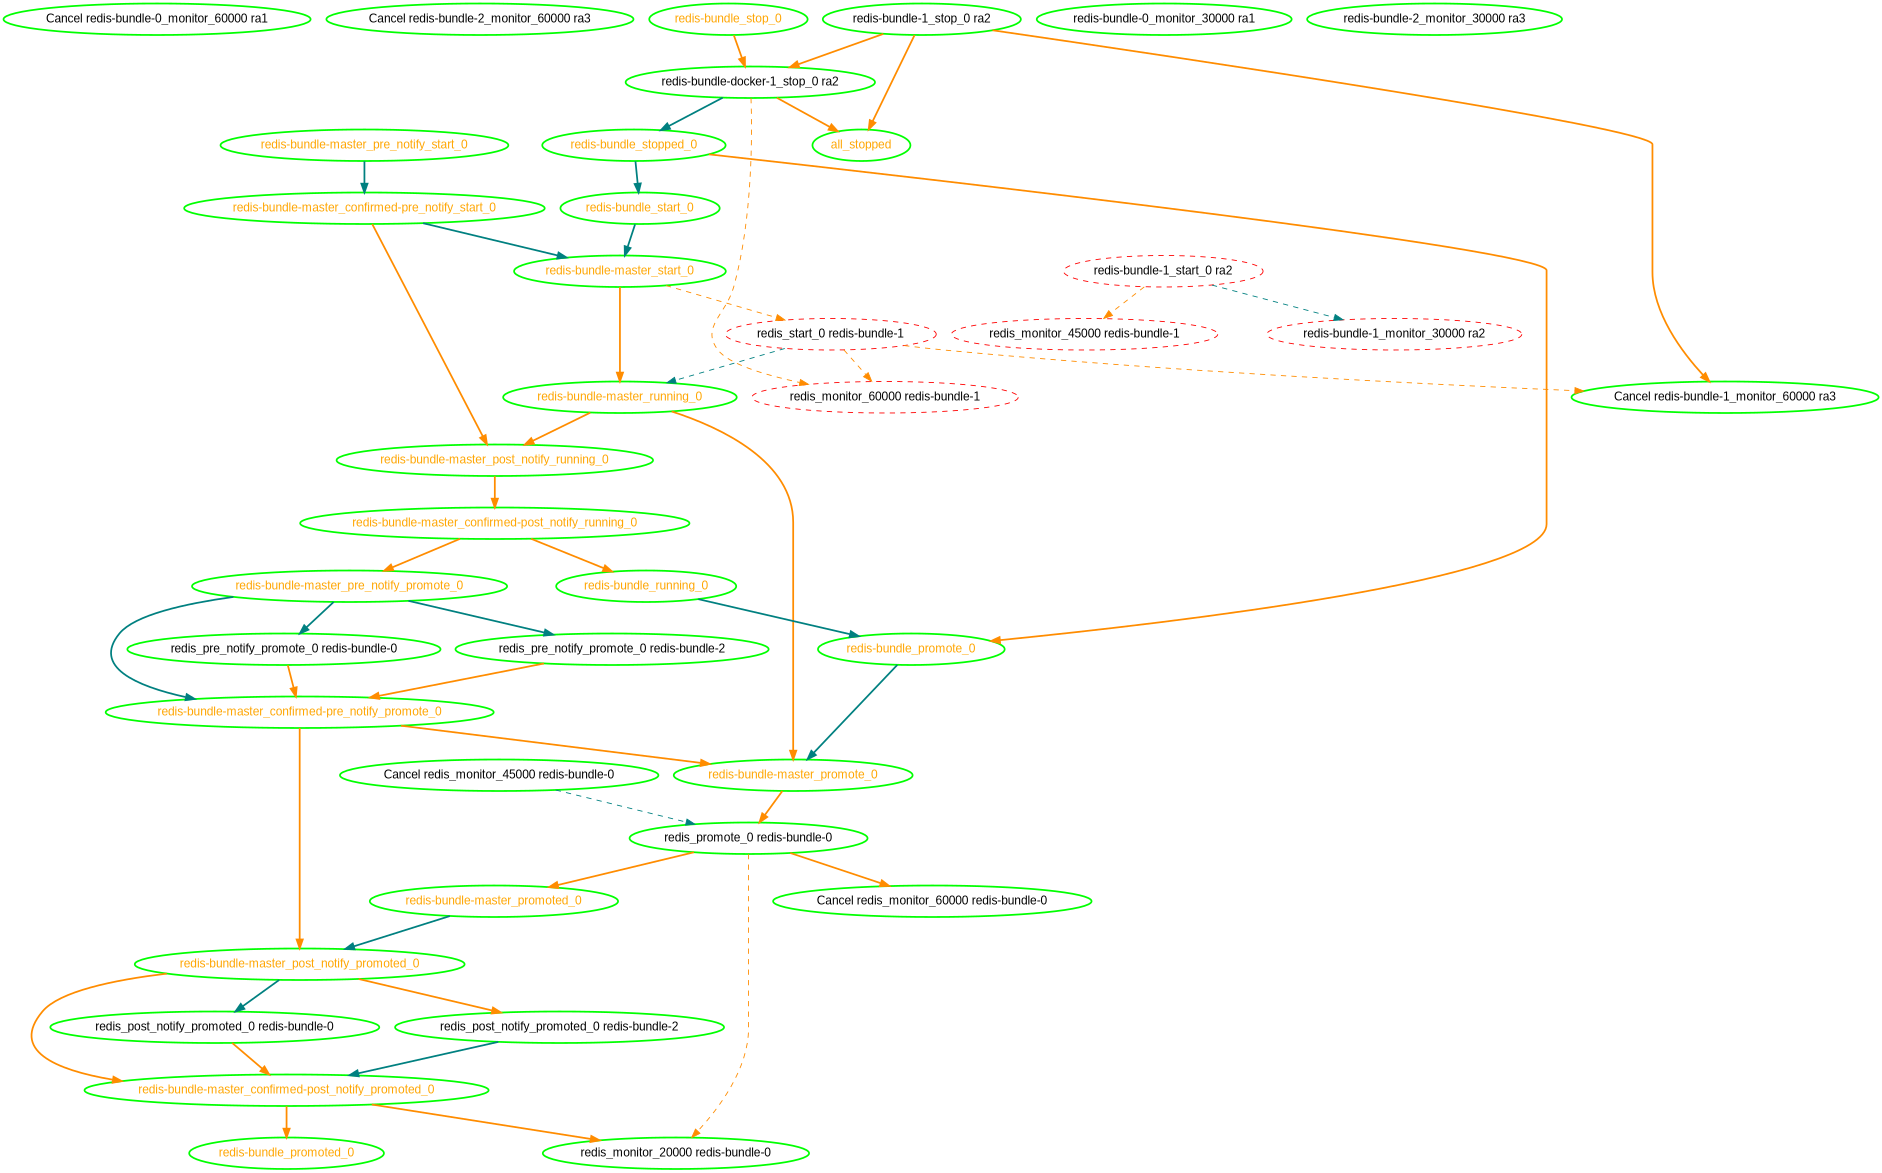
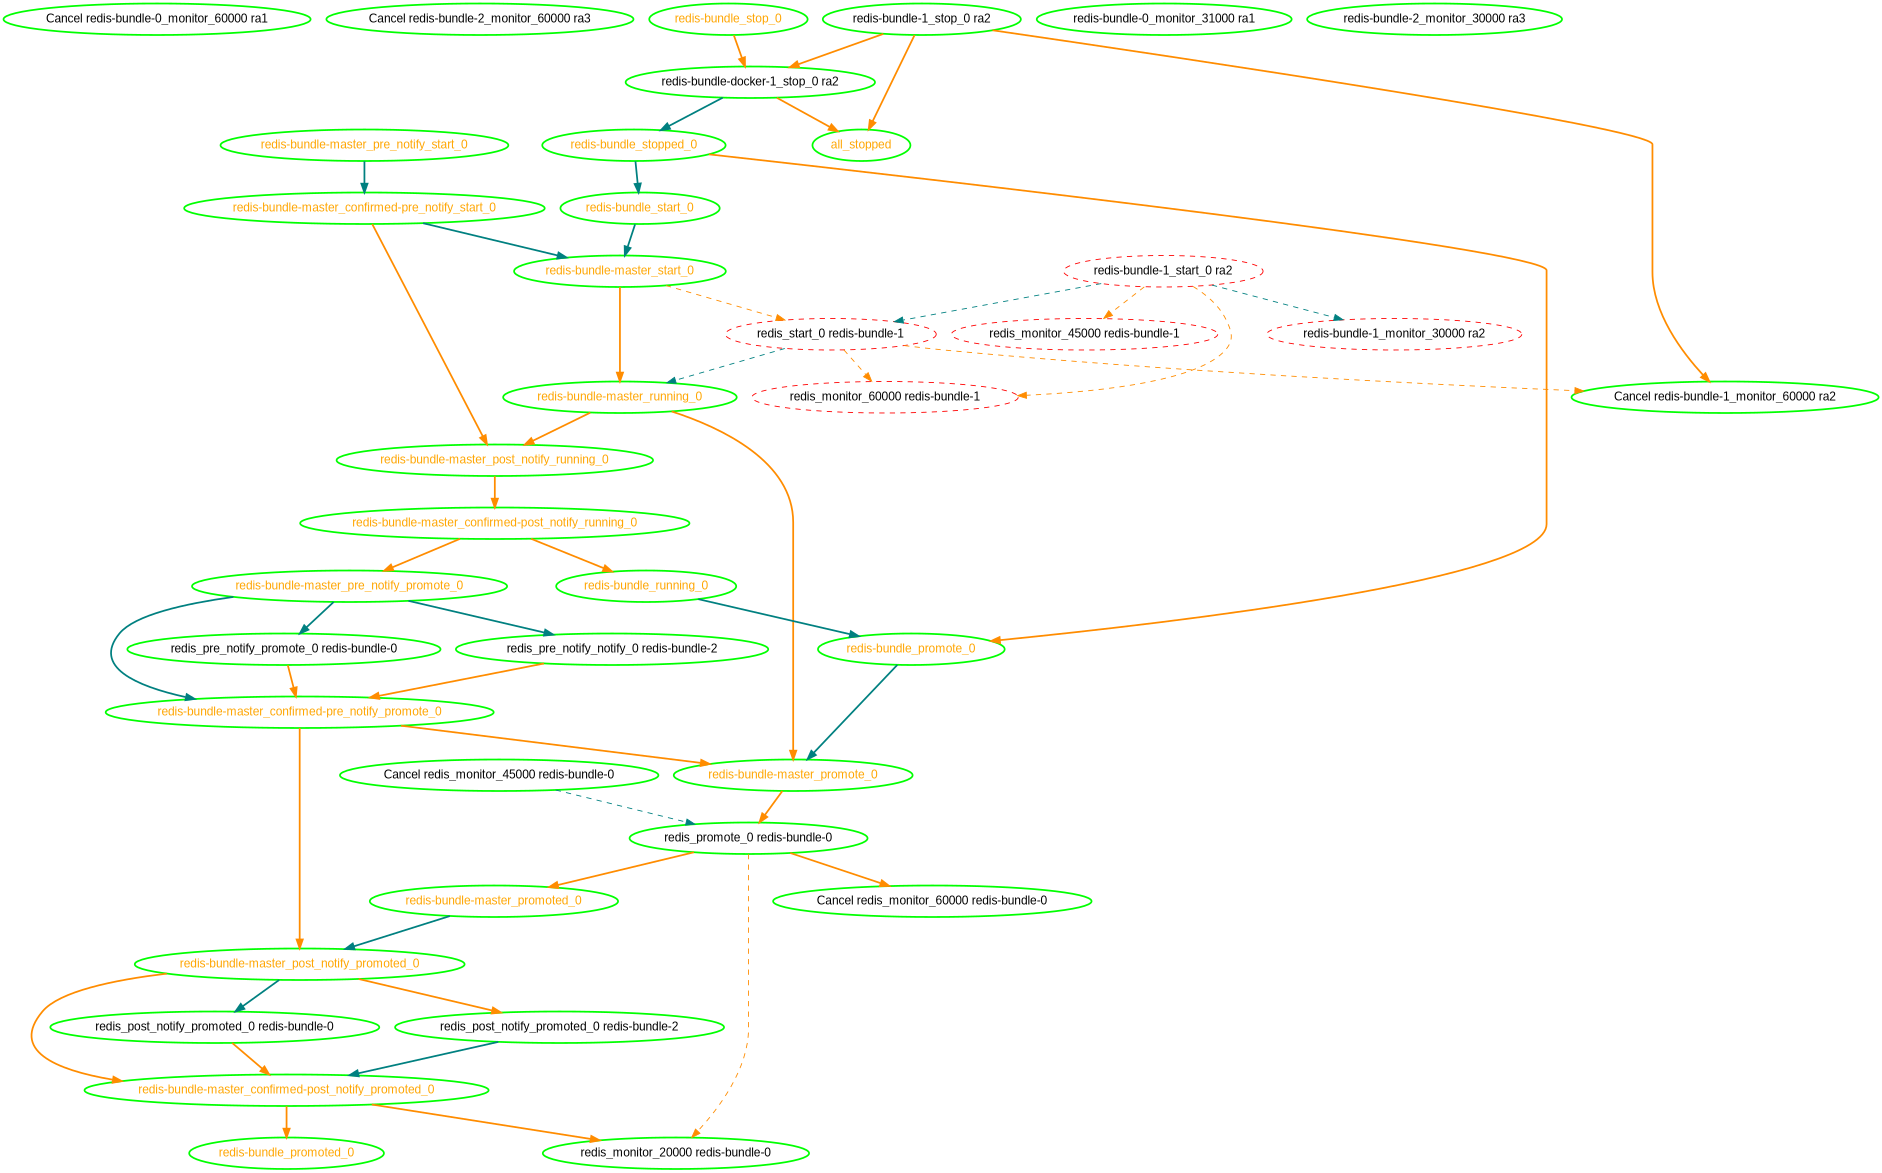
(1164, 19) -> (1164, 19)
(737, 272) -> (1169, 377)
none -> (1002, 302)
(1725, 397) -> (1725, 397)
(612, 649) -> (612, 649)
